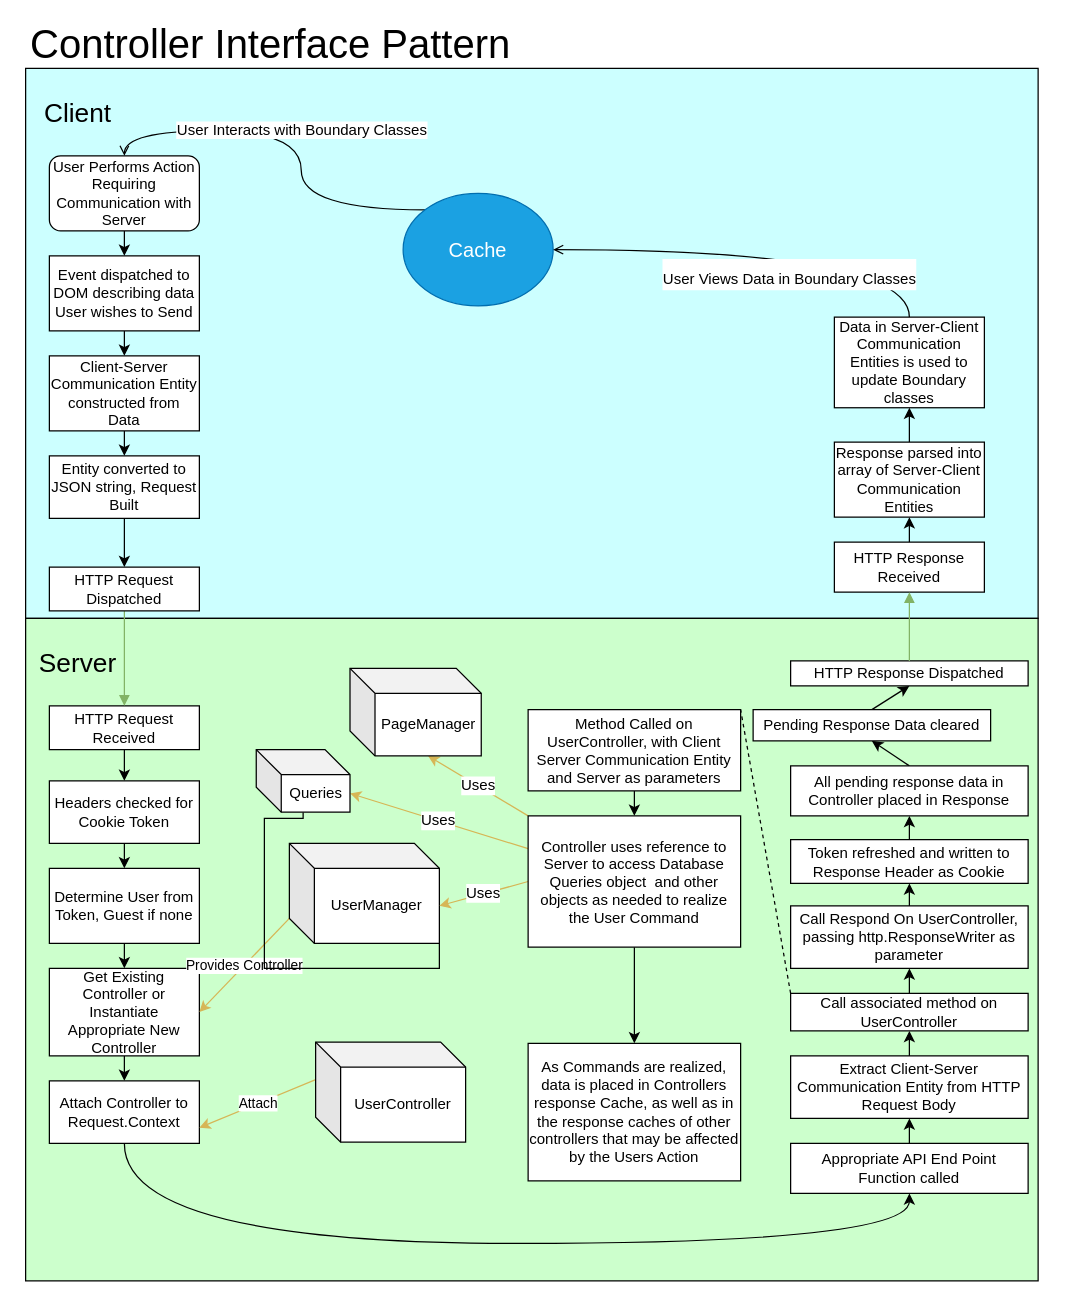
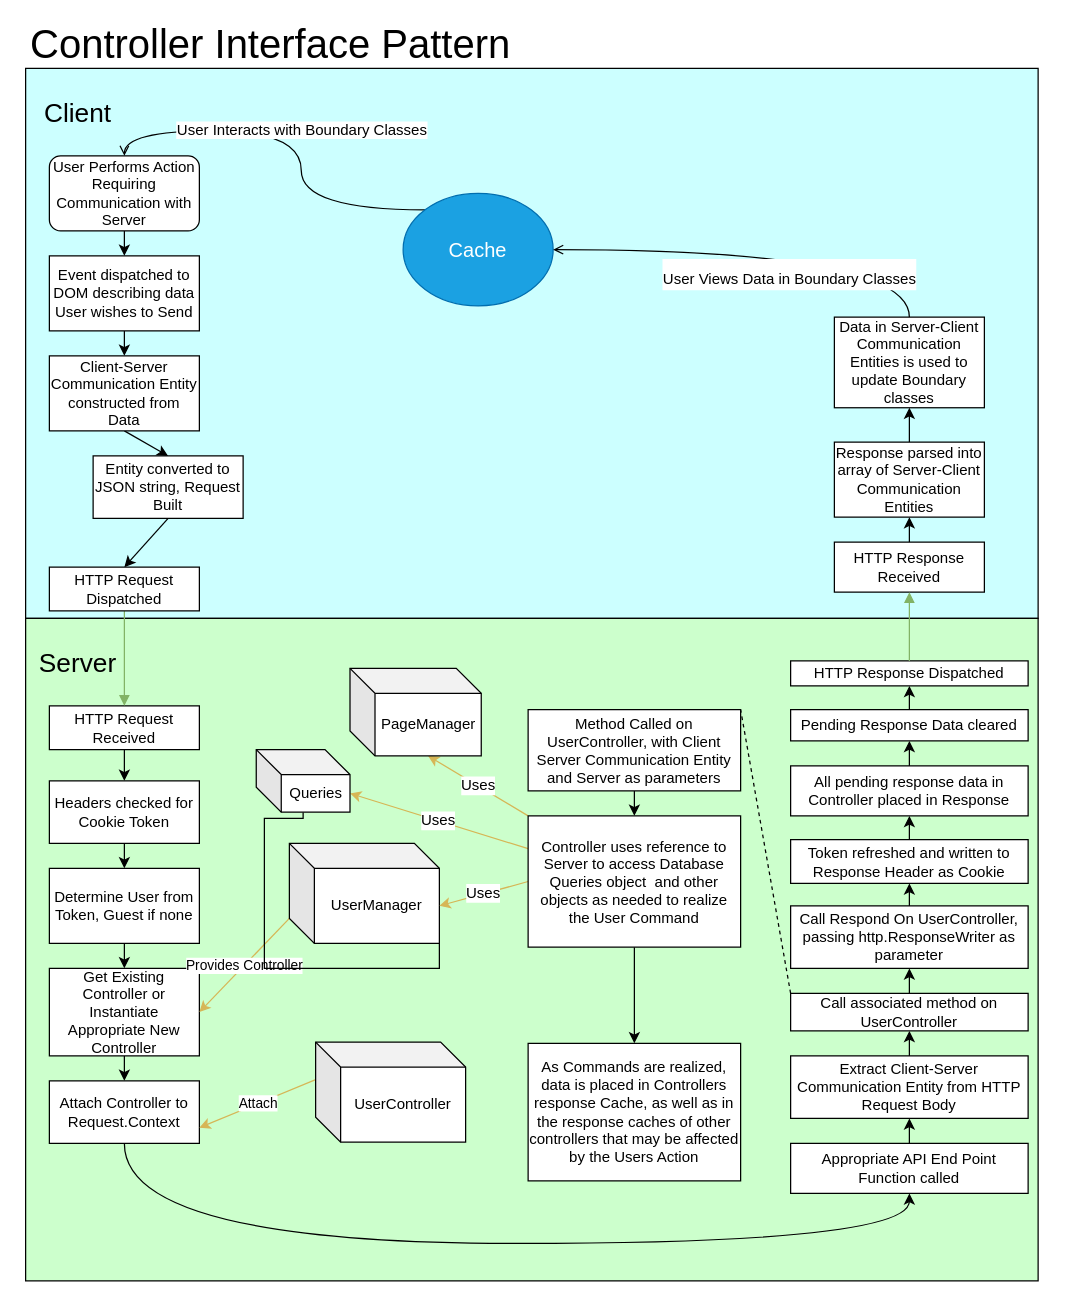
(124, 487) -> (168, 487)
(872, 725) -> (909, 725)
